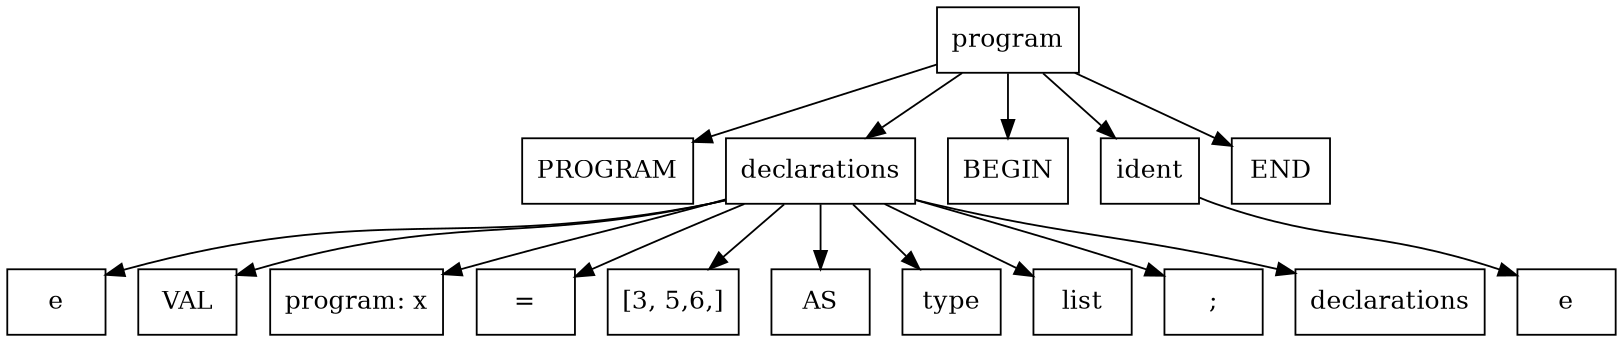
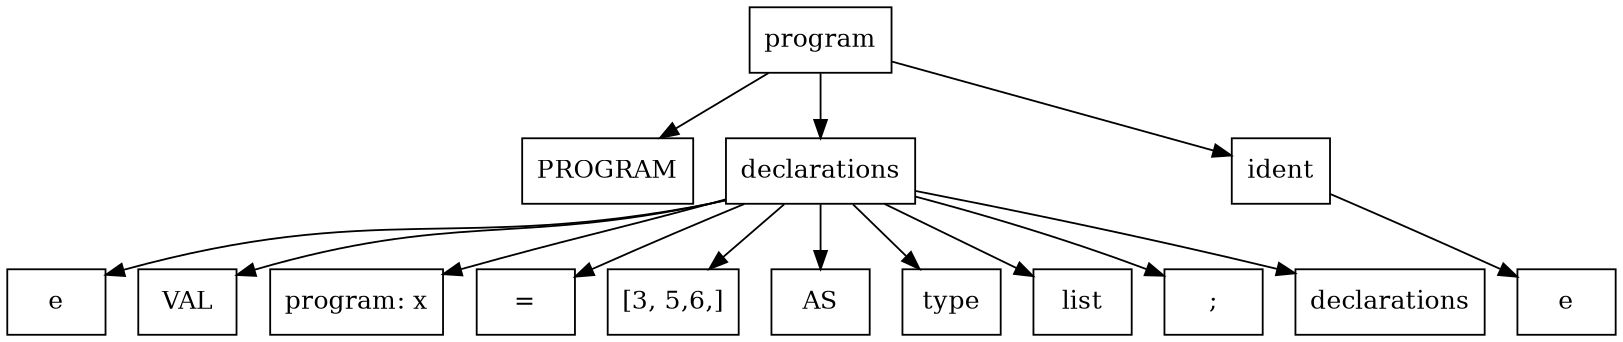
(1008, 171) -> none
(1281, 171) -> none
